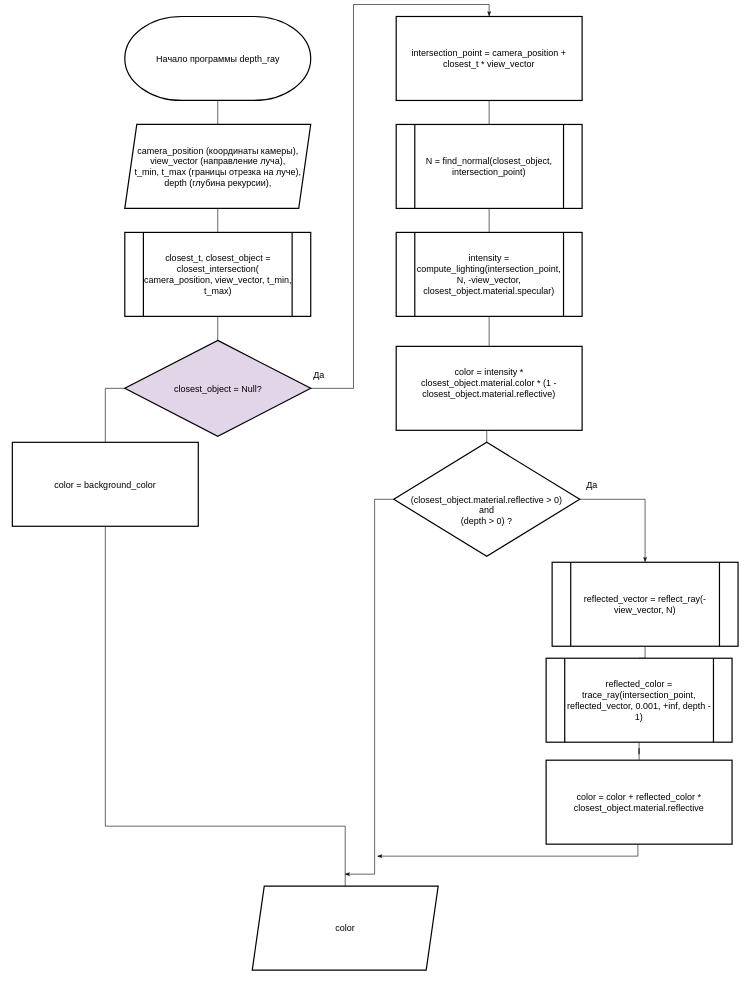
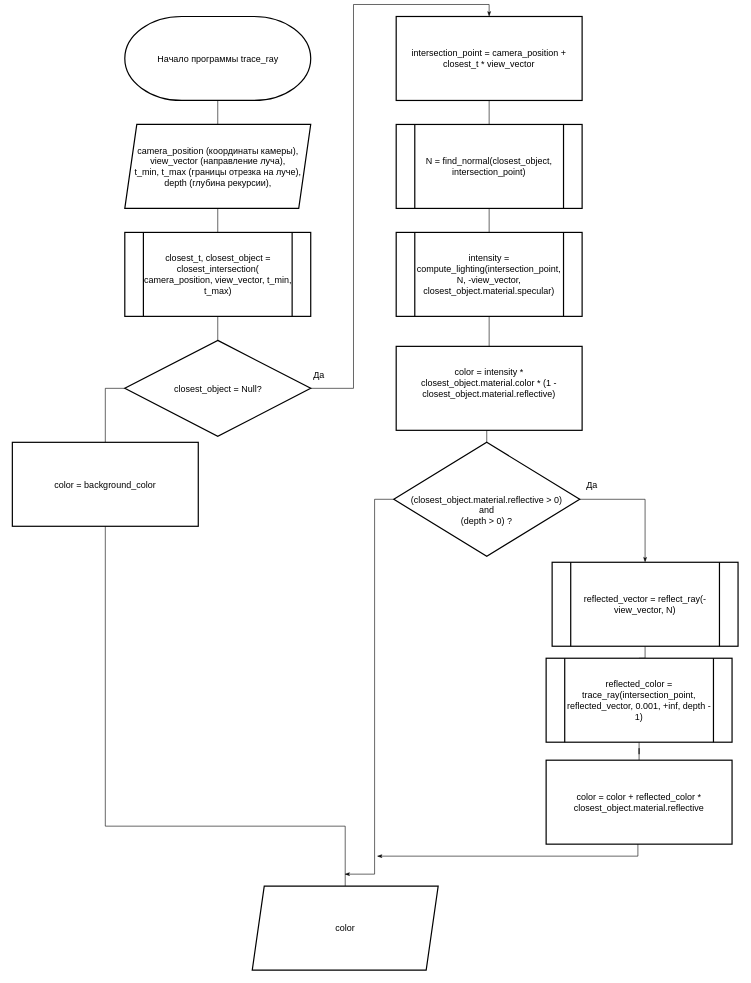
(218, 59) -> (218, 59)
(218, 389) -> (218, 389)
